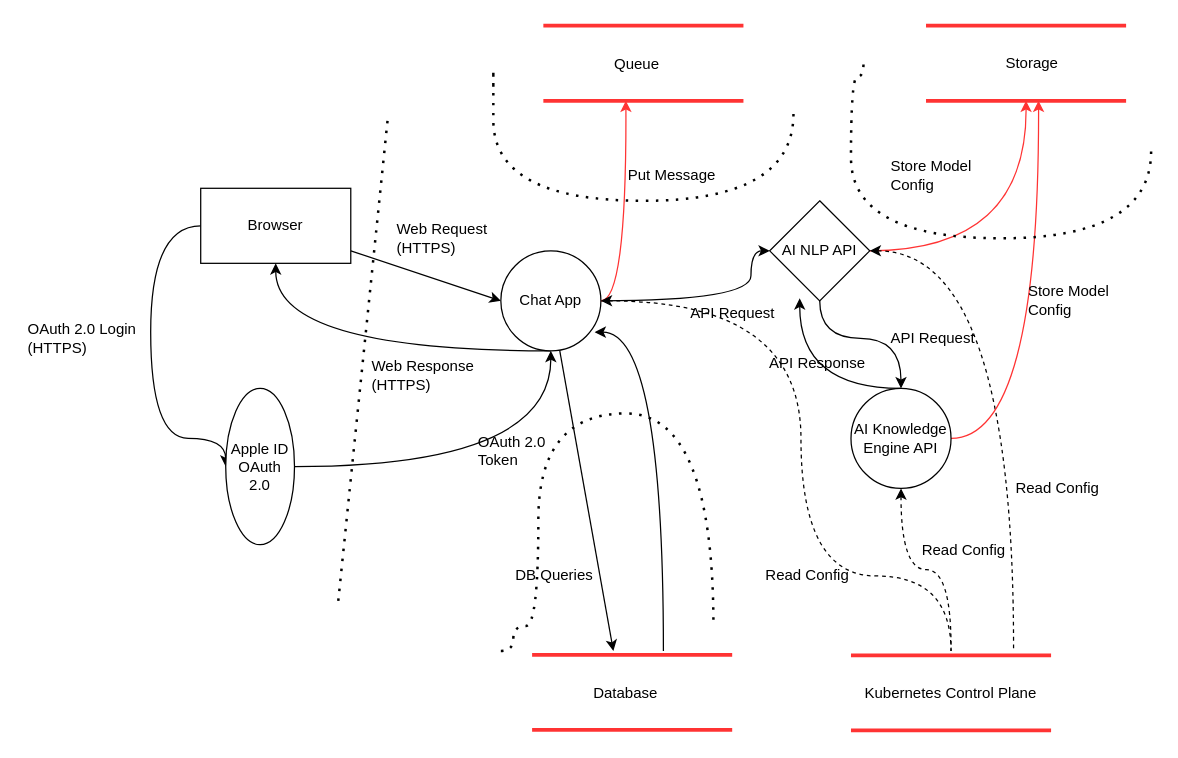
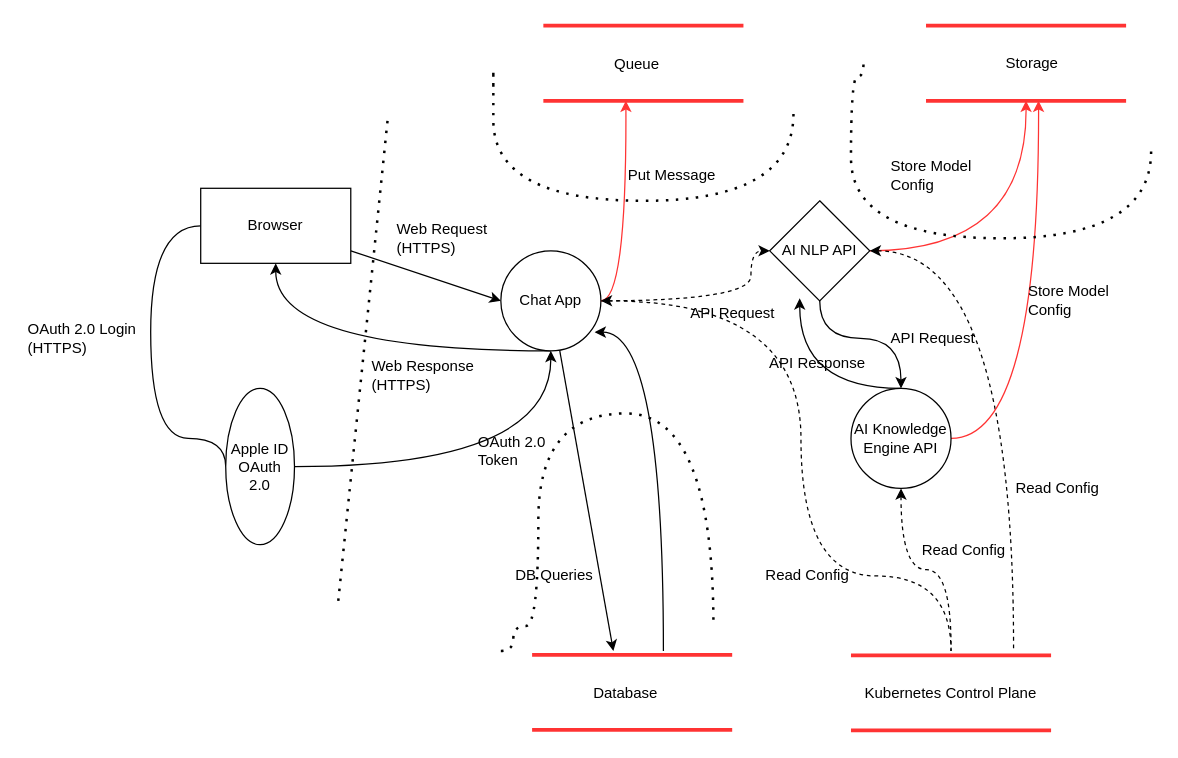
(704, 296) -> (704, 296)
(217, 444) -> (219, 447)
